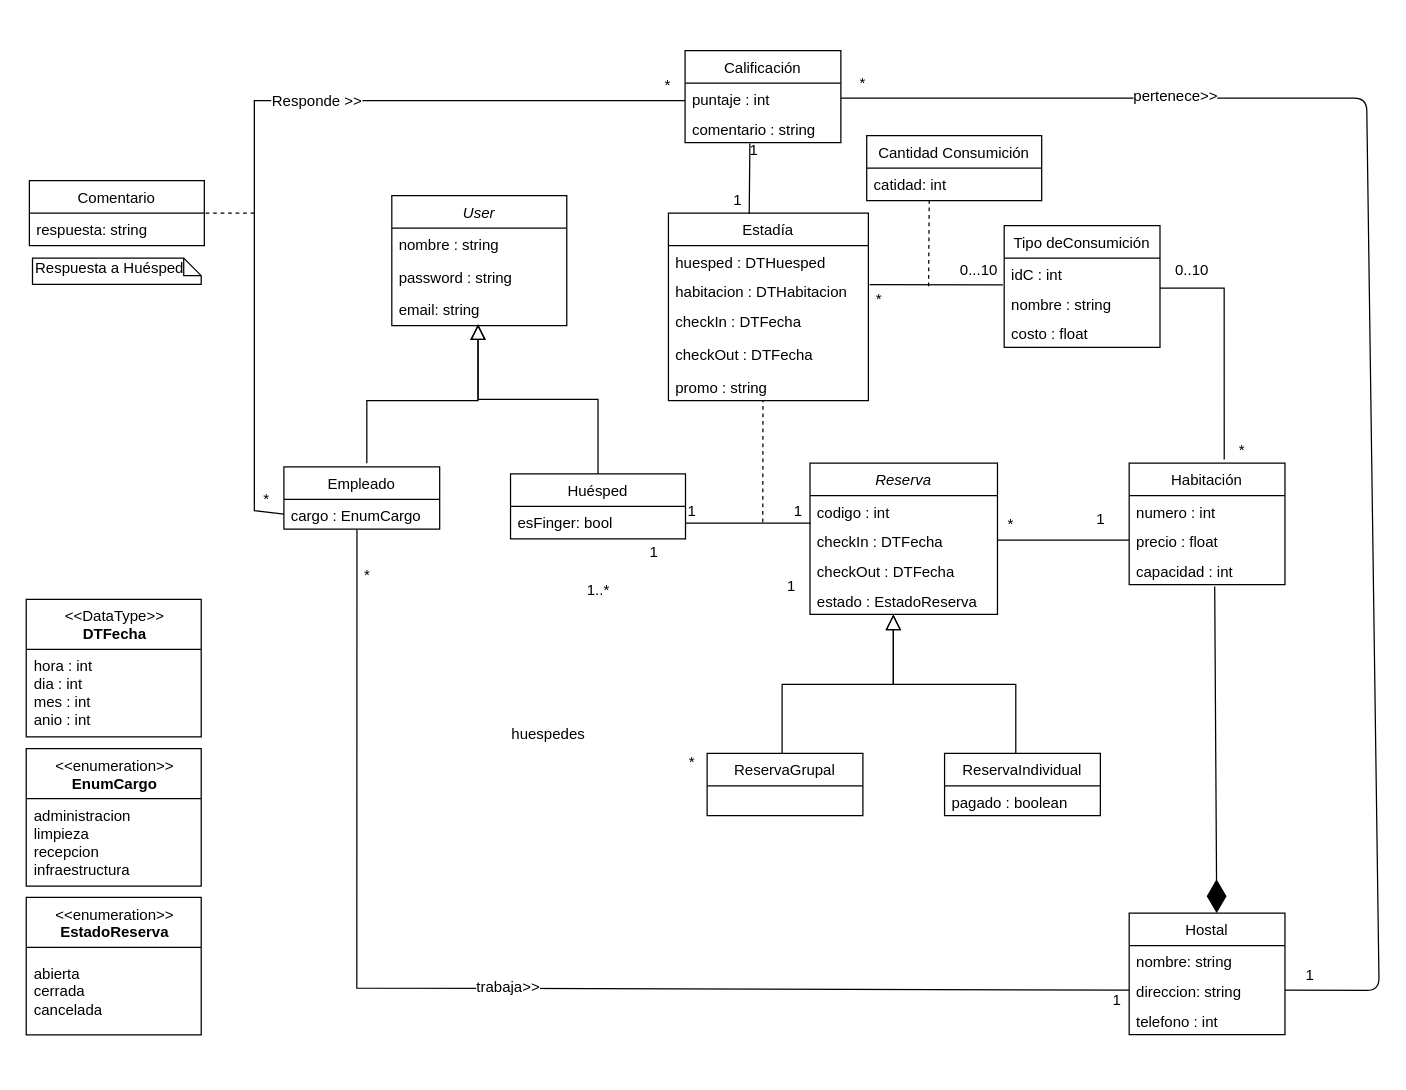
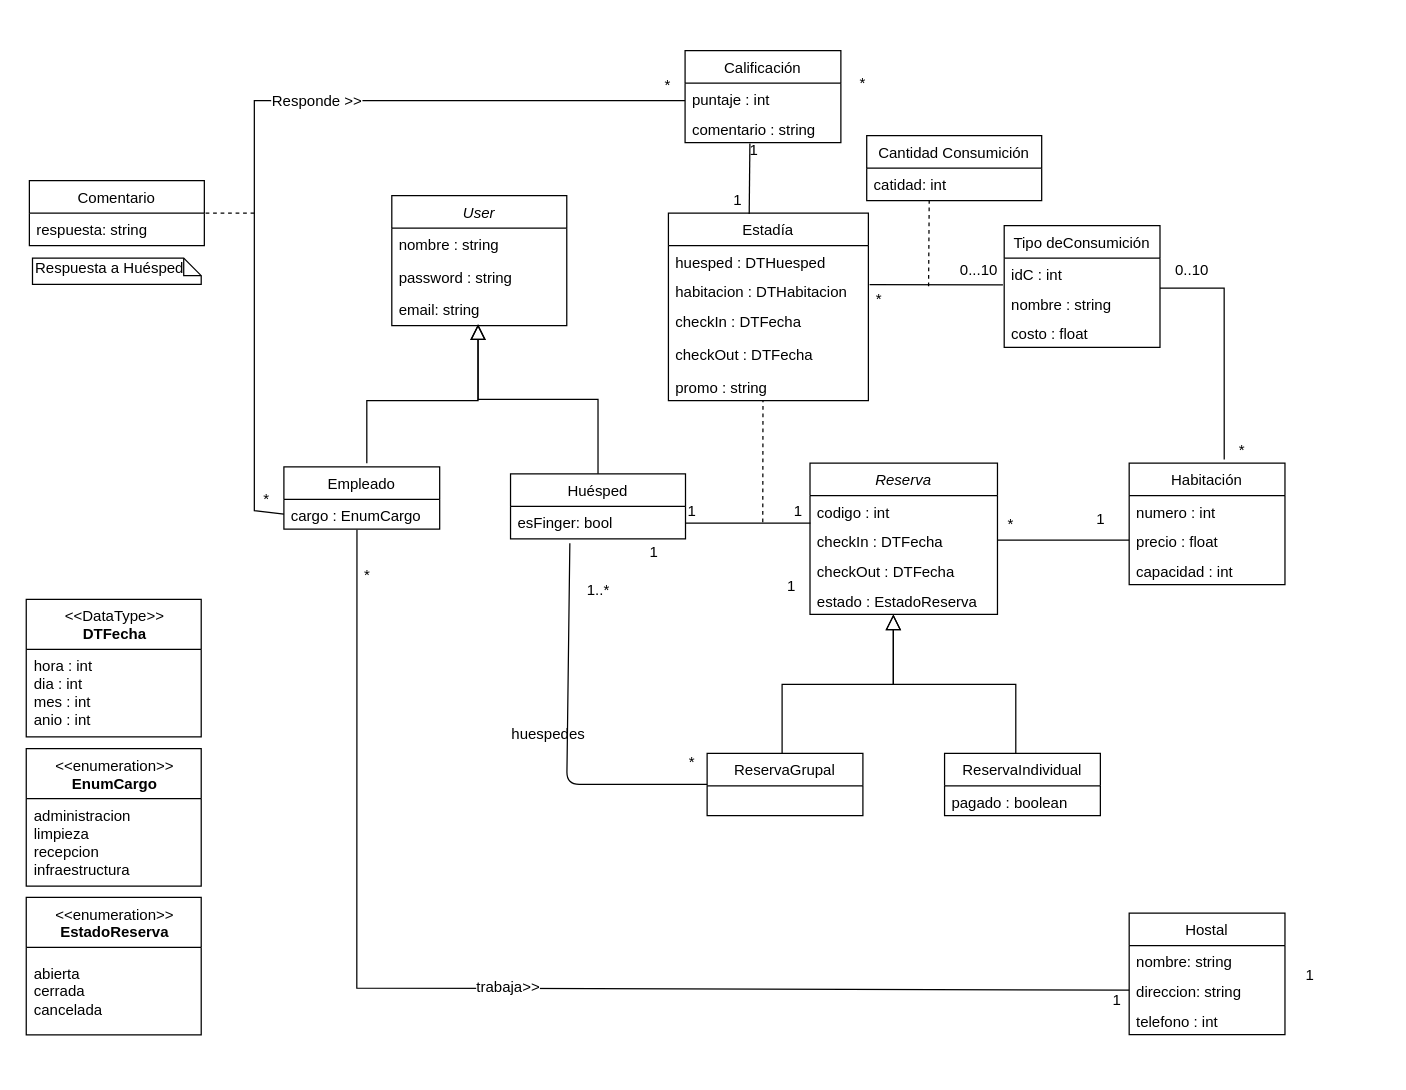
(1370, 329) -> none
none -> (569, 637)
(1216, 734) -> none
